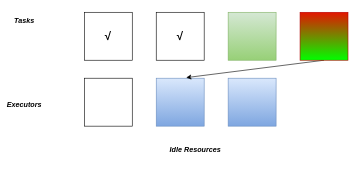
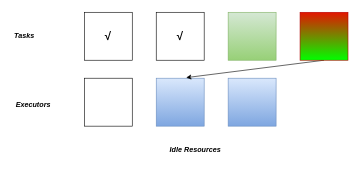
(24, 21) -> (24, 36)
(24, 105) -> (33, 105)
